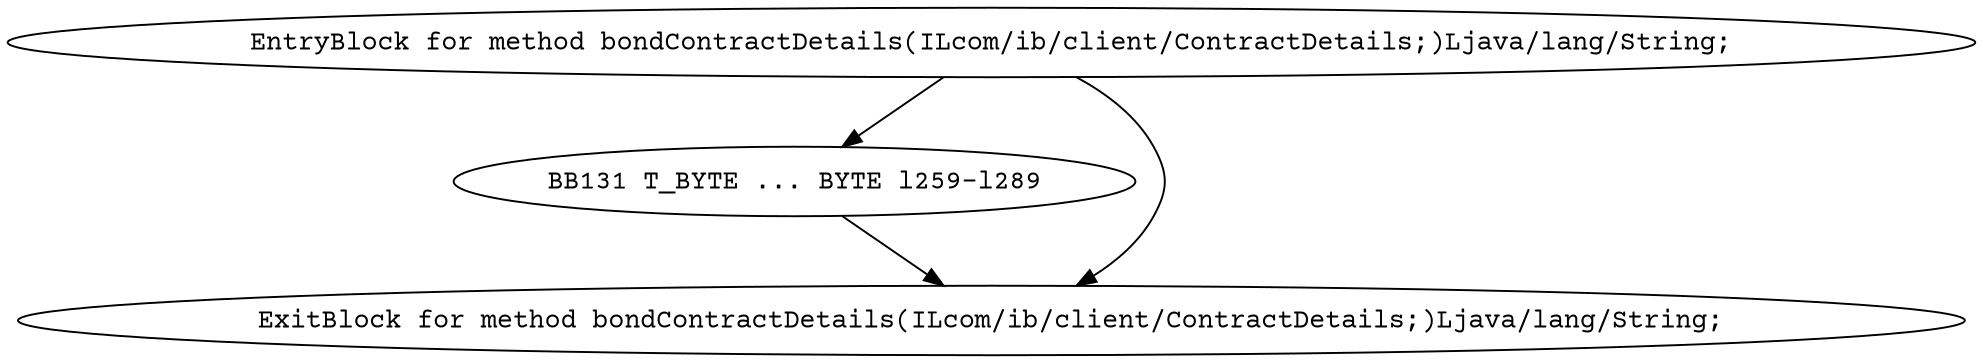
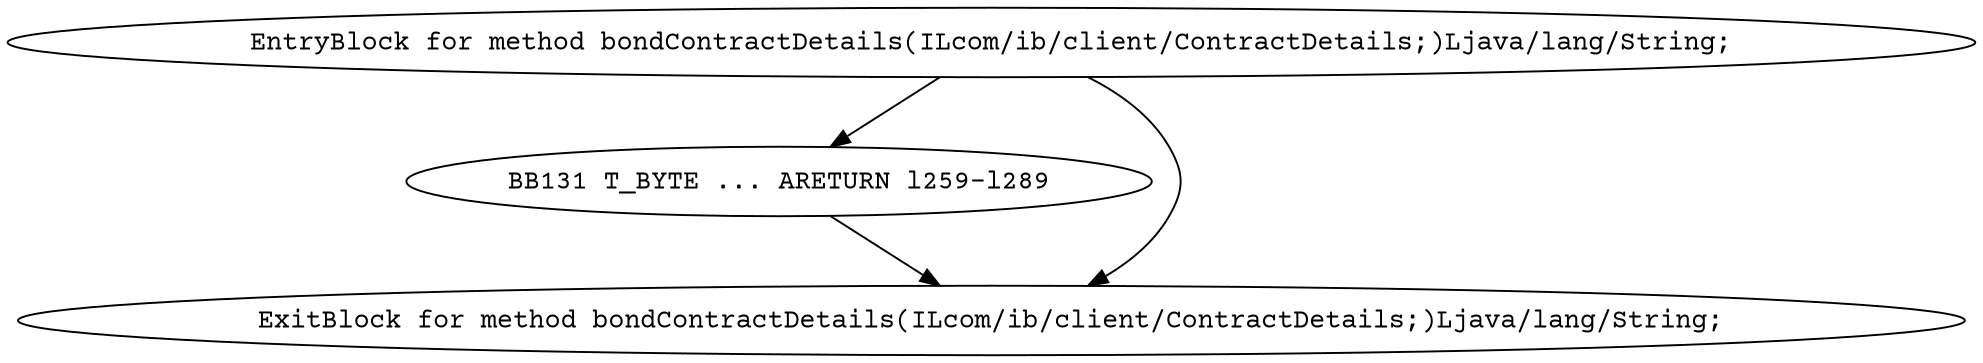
(795, 181) -> (779, 181)
